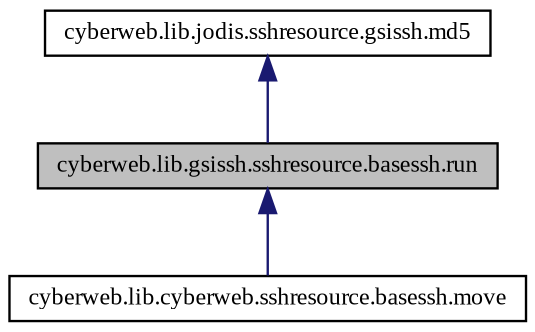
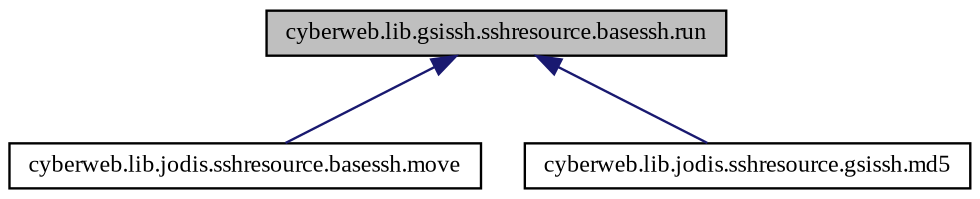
(268, 112) -> (633, 105)
(268, 299) -> (245, 166)
